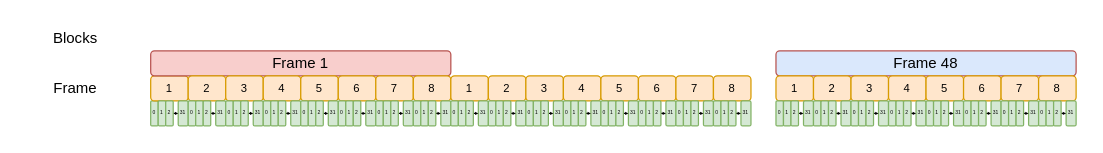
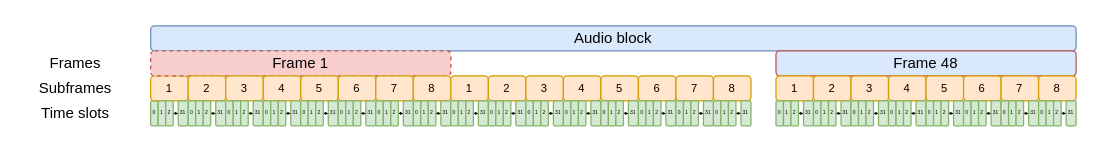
(76, 38) -> none
none -> (613, 38)
none -> (76, 63)
(301, 63) -> (301, 63)
(76, 88) -> (76, 88)
none -> (76, 113)
